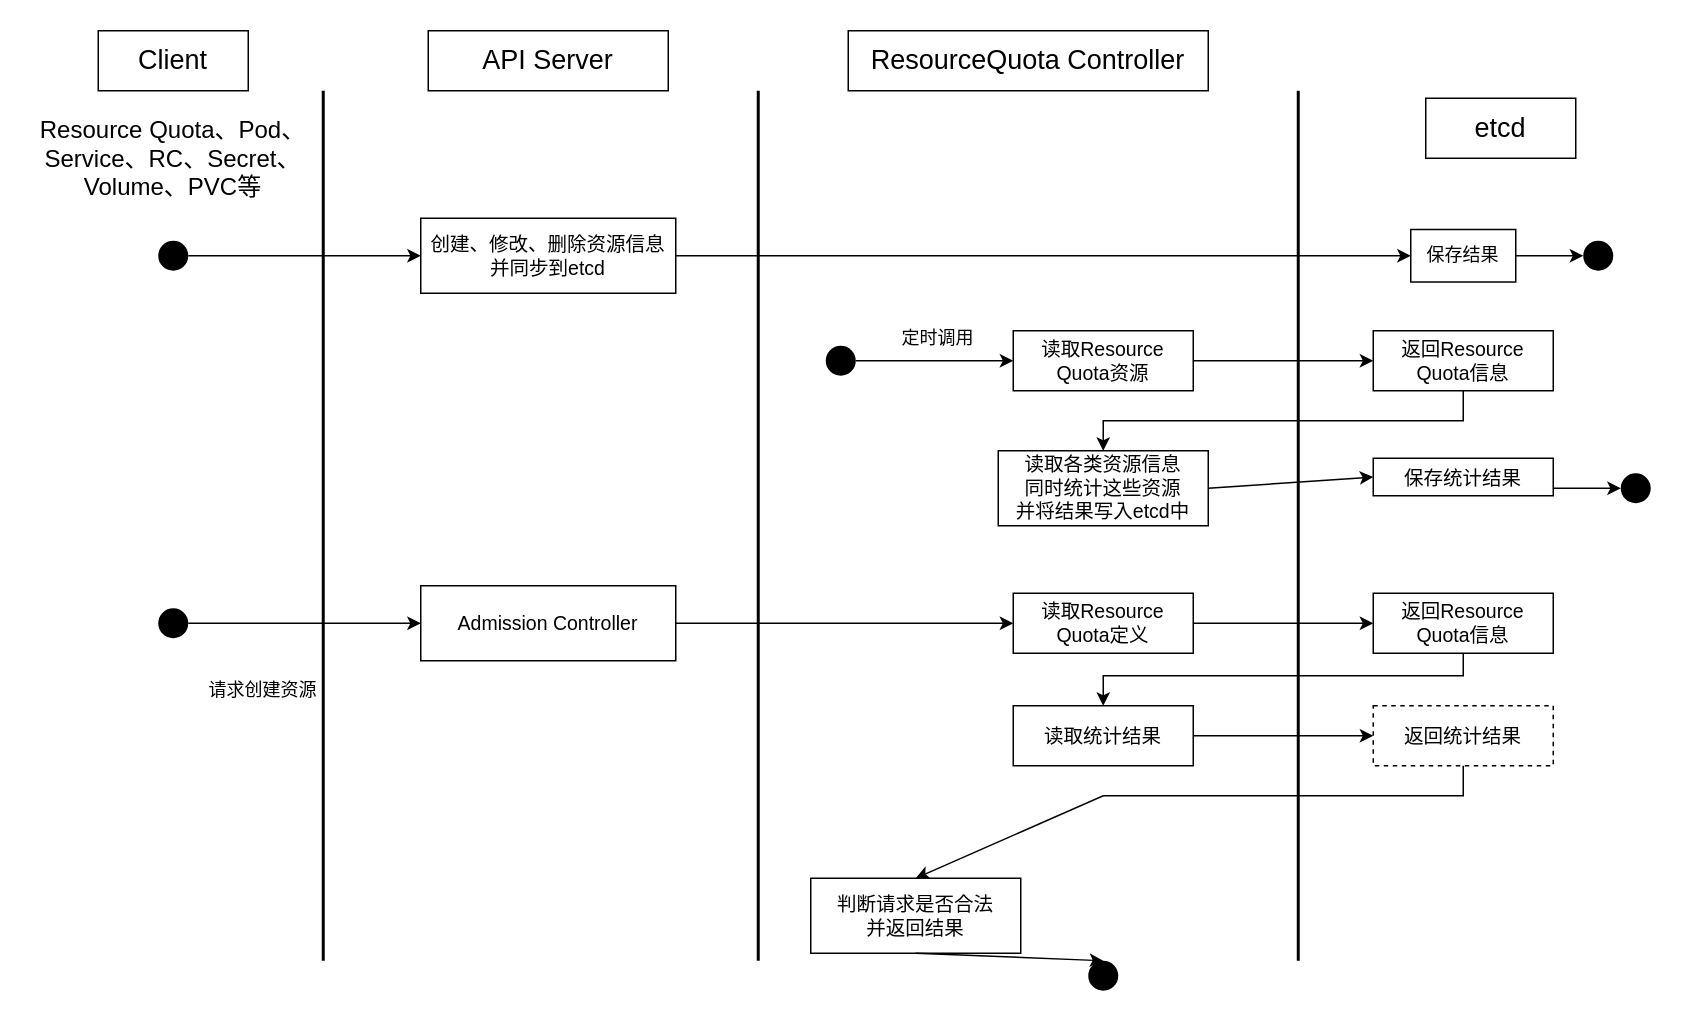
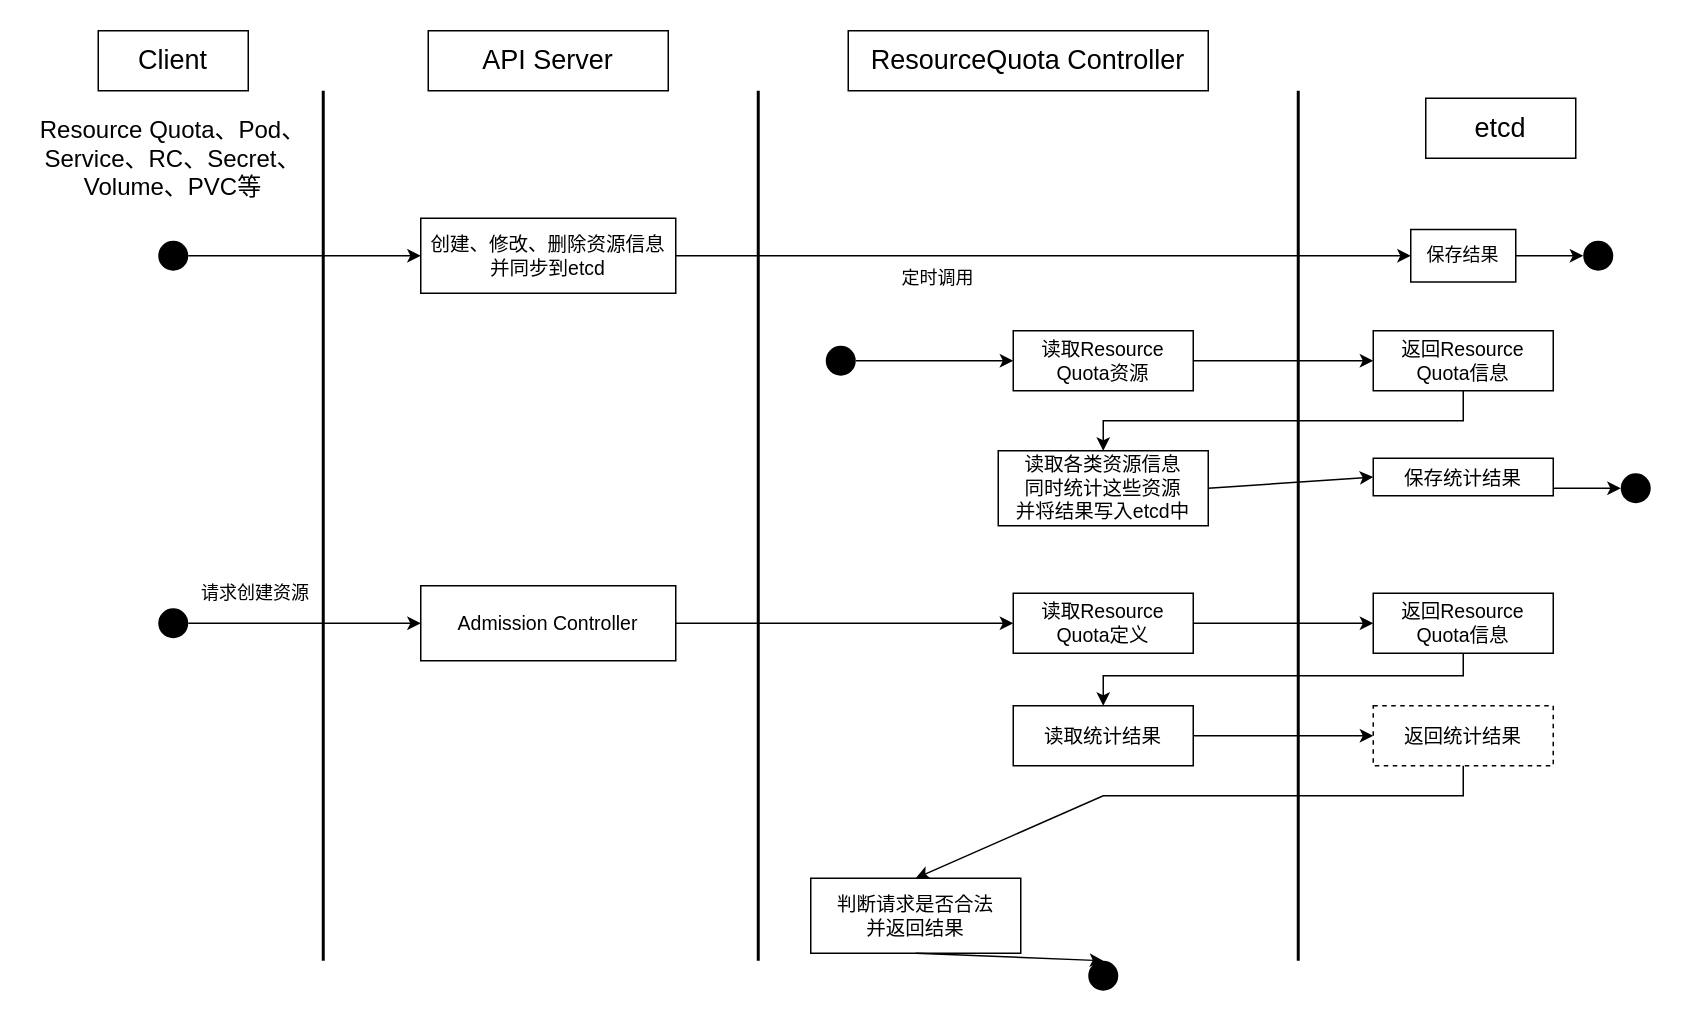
(938, 338) -> (938, 278)
(263, 691) -> (256, 593)
